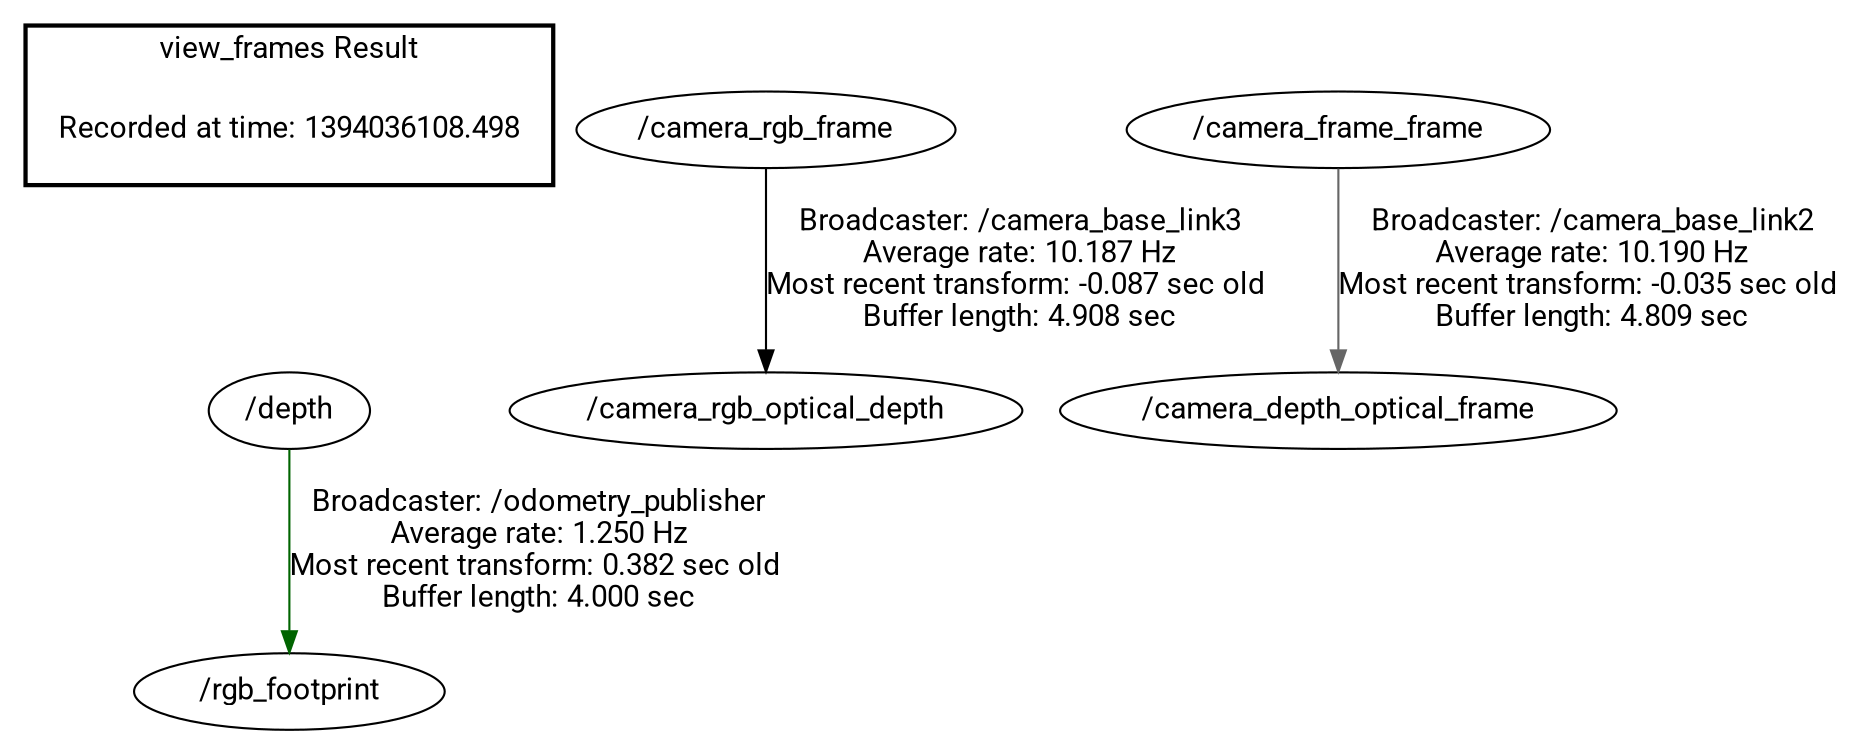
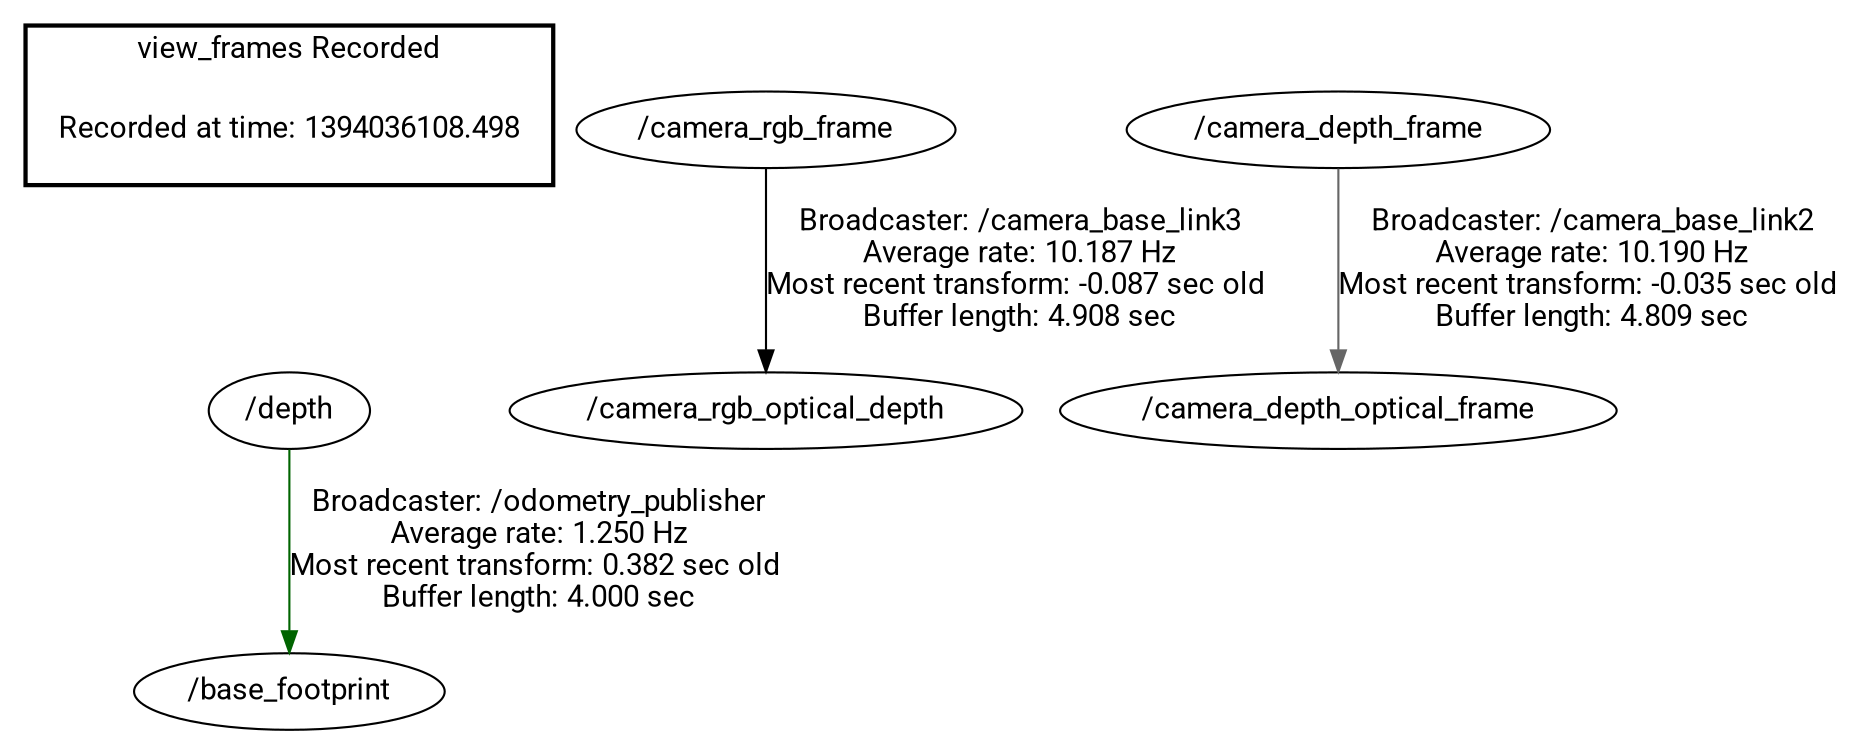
(289, 50) -> (289, 50)
(1338, 130) -> (1338, 130)
(289, 692) -> (289, 692)
